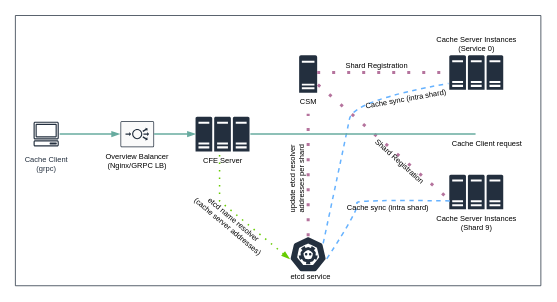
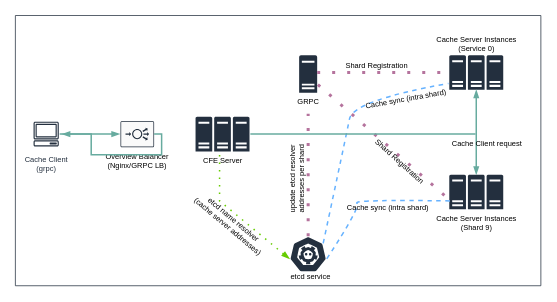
(308, 102) -> (308, 102)
none -> (476, 133)
(173, 134) -> (128, 155)
